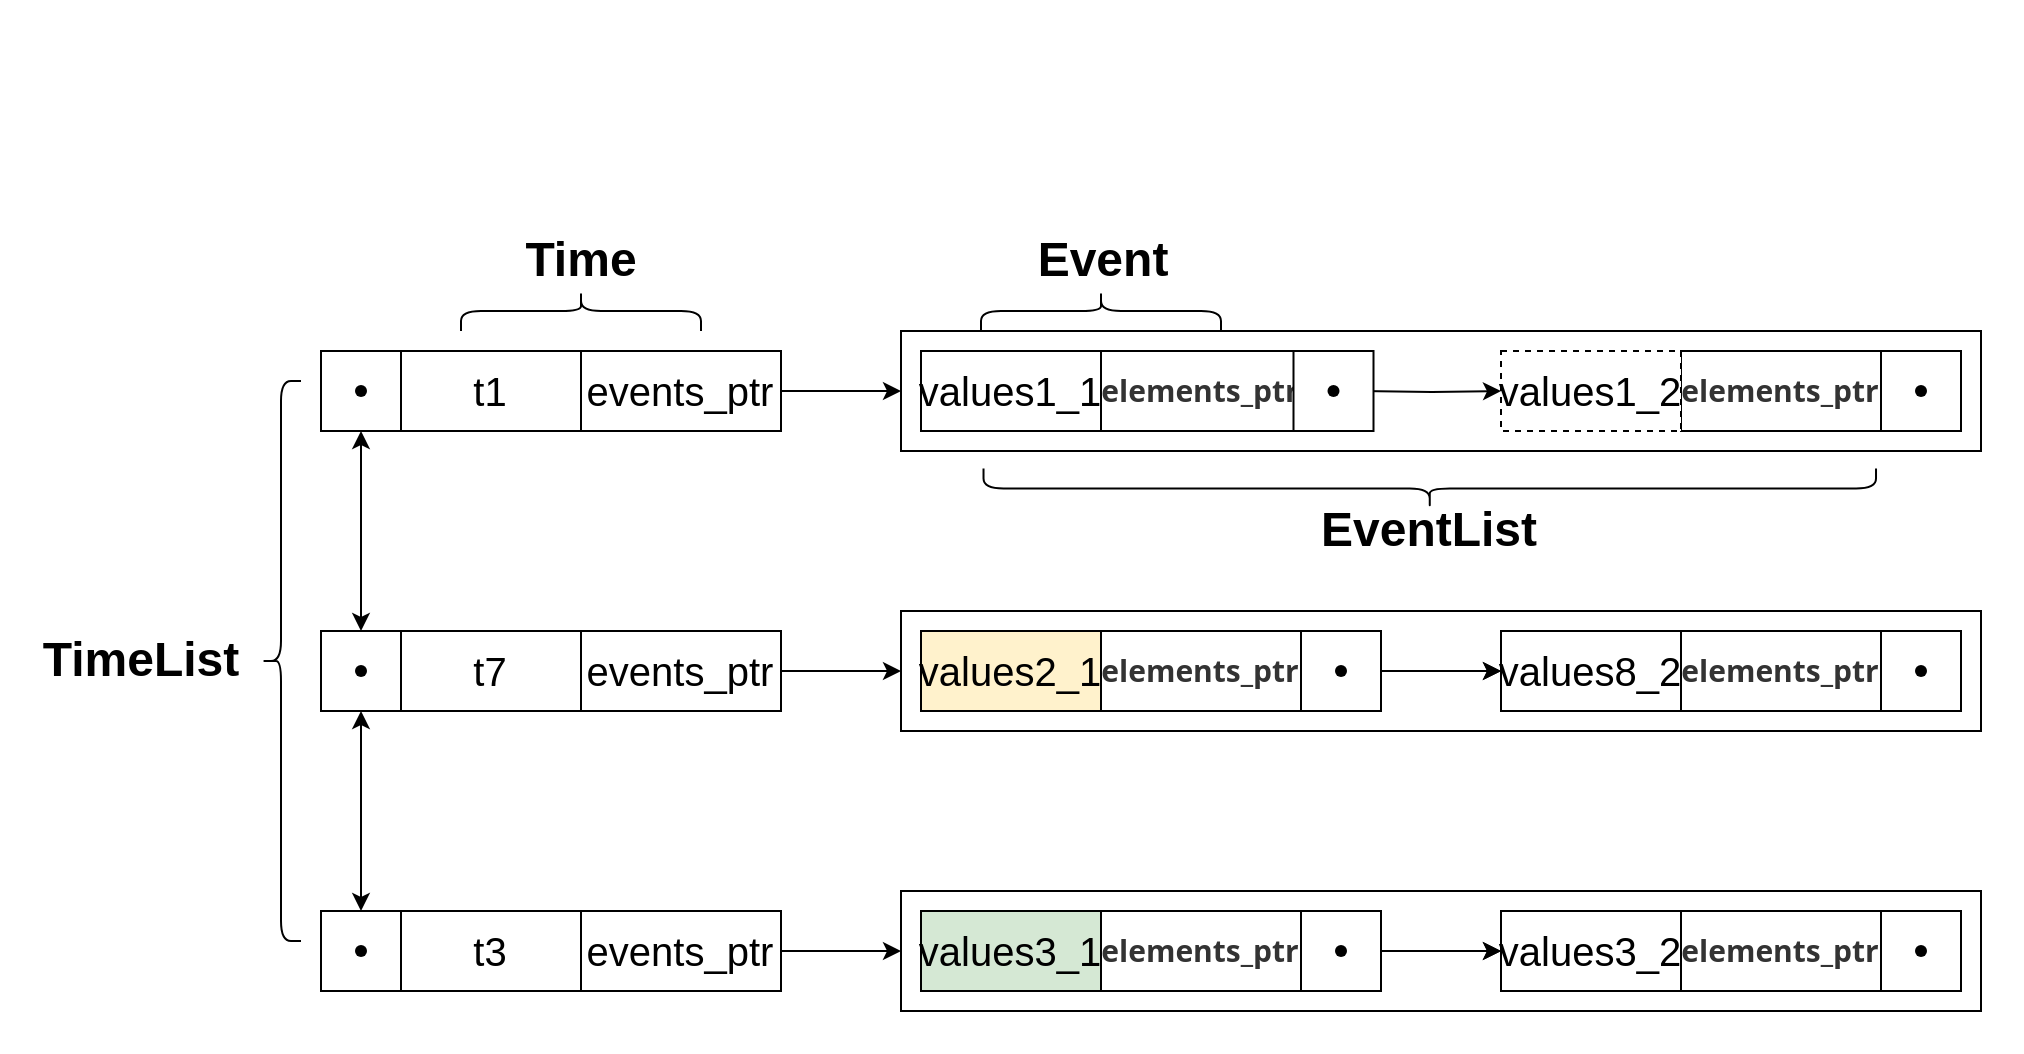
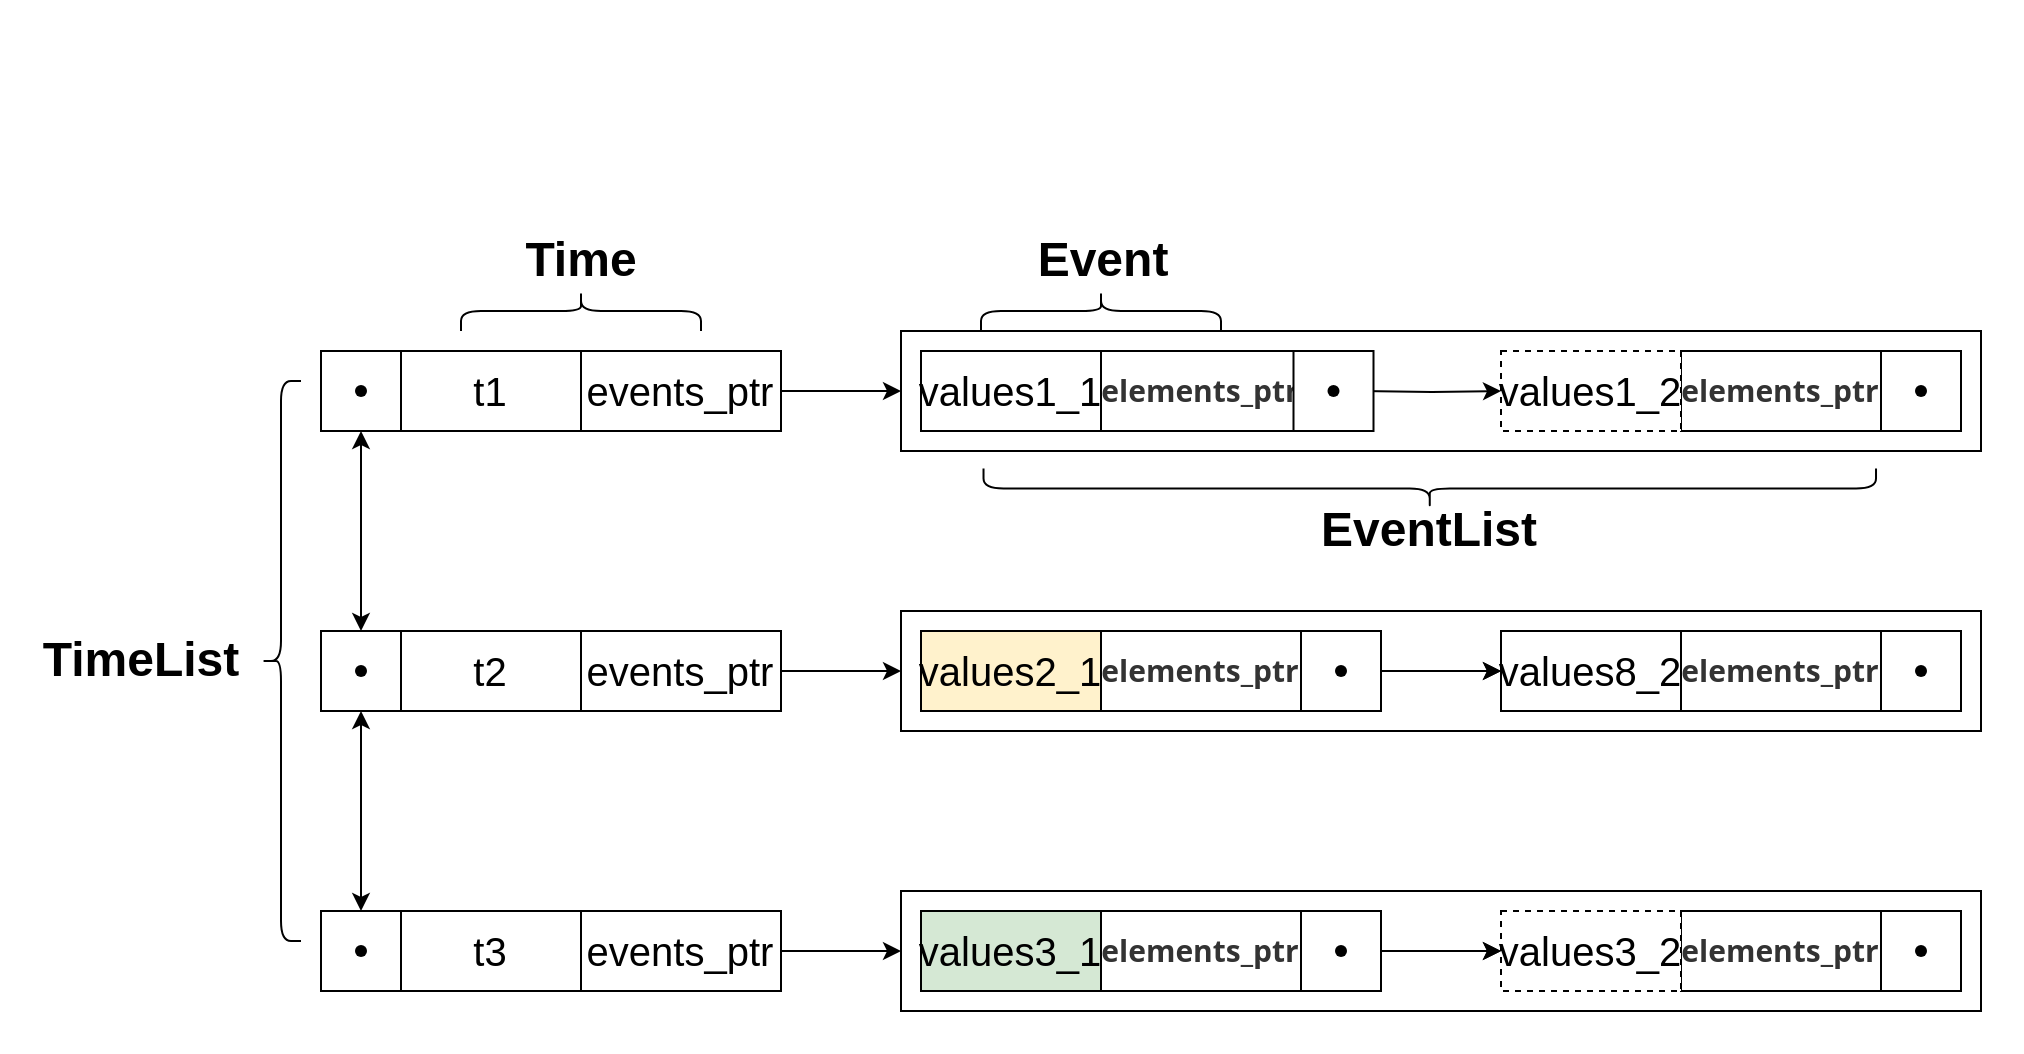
(491, 671) -> (491, 671)
(1591, 951) -> (1591, 951)
